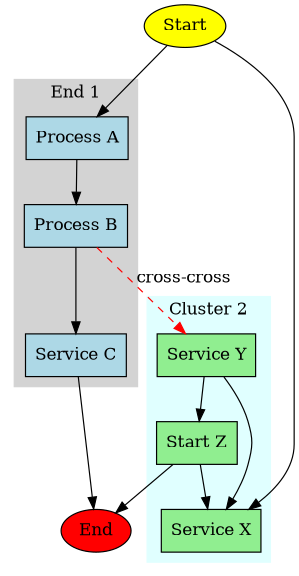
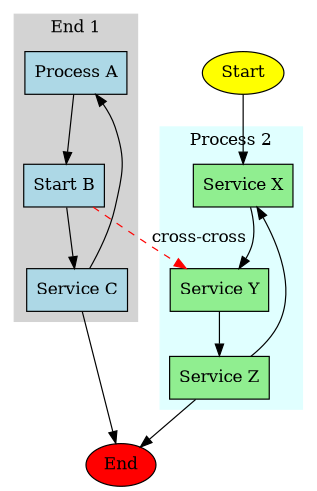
(141, 72) -> (119, 187)
(76, 226) -> (64, 186)
(209, 310) -> (231, 141)
(251, 437) -> (254, 233)
(197, 443) -> (219, 378)
